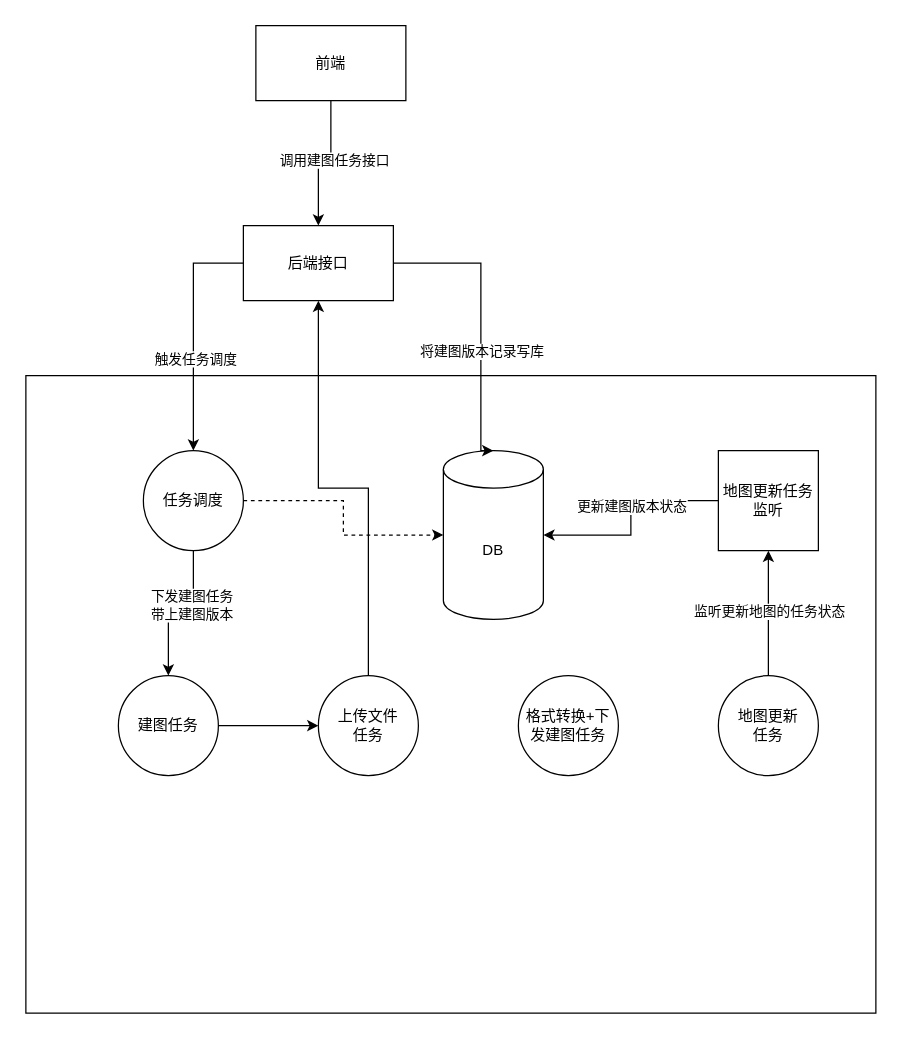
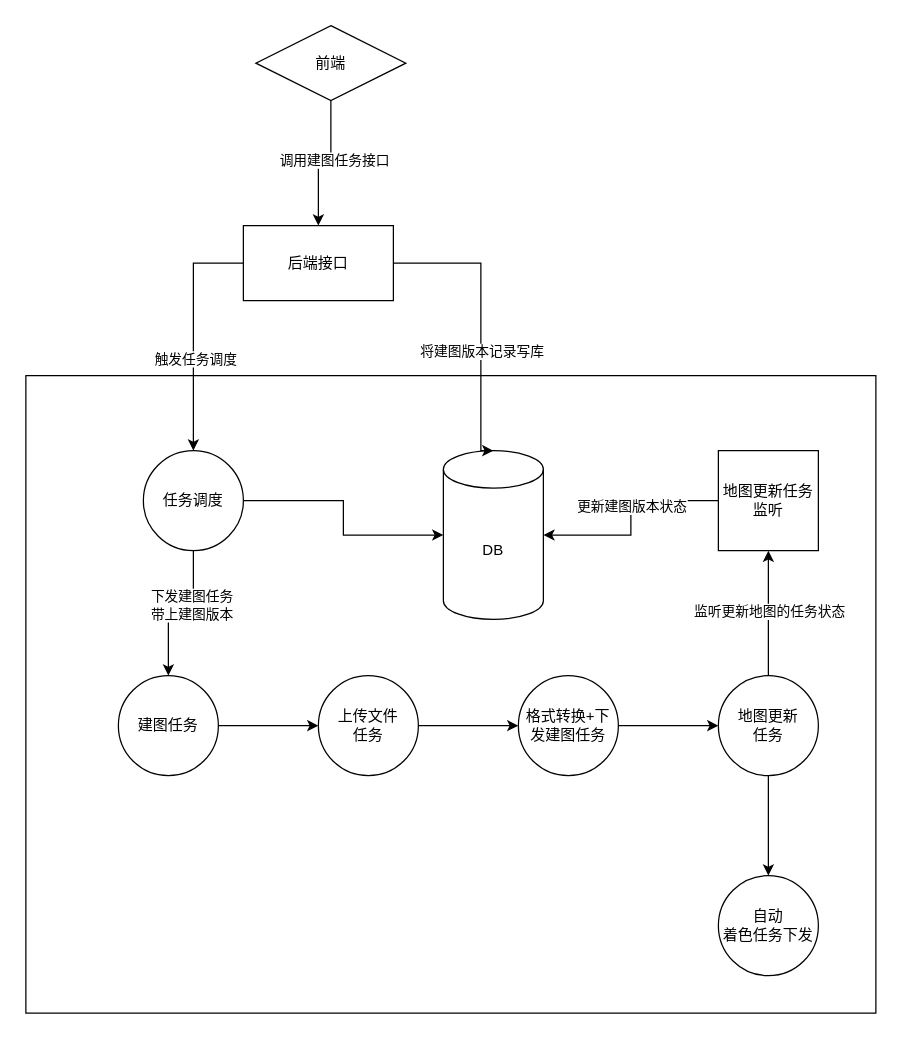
(331, 63) -> (331, 63)
(347, 488) -> (464, 726)
(343, 515) -> (343, 515)
none -> (664, 726)
none -> (768, 822)
none -> (768, 926)
